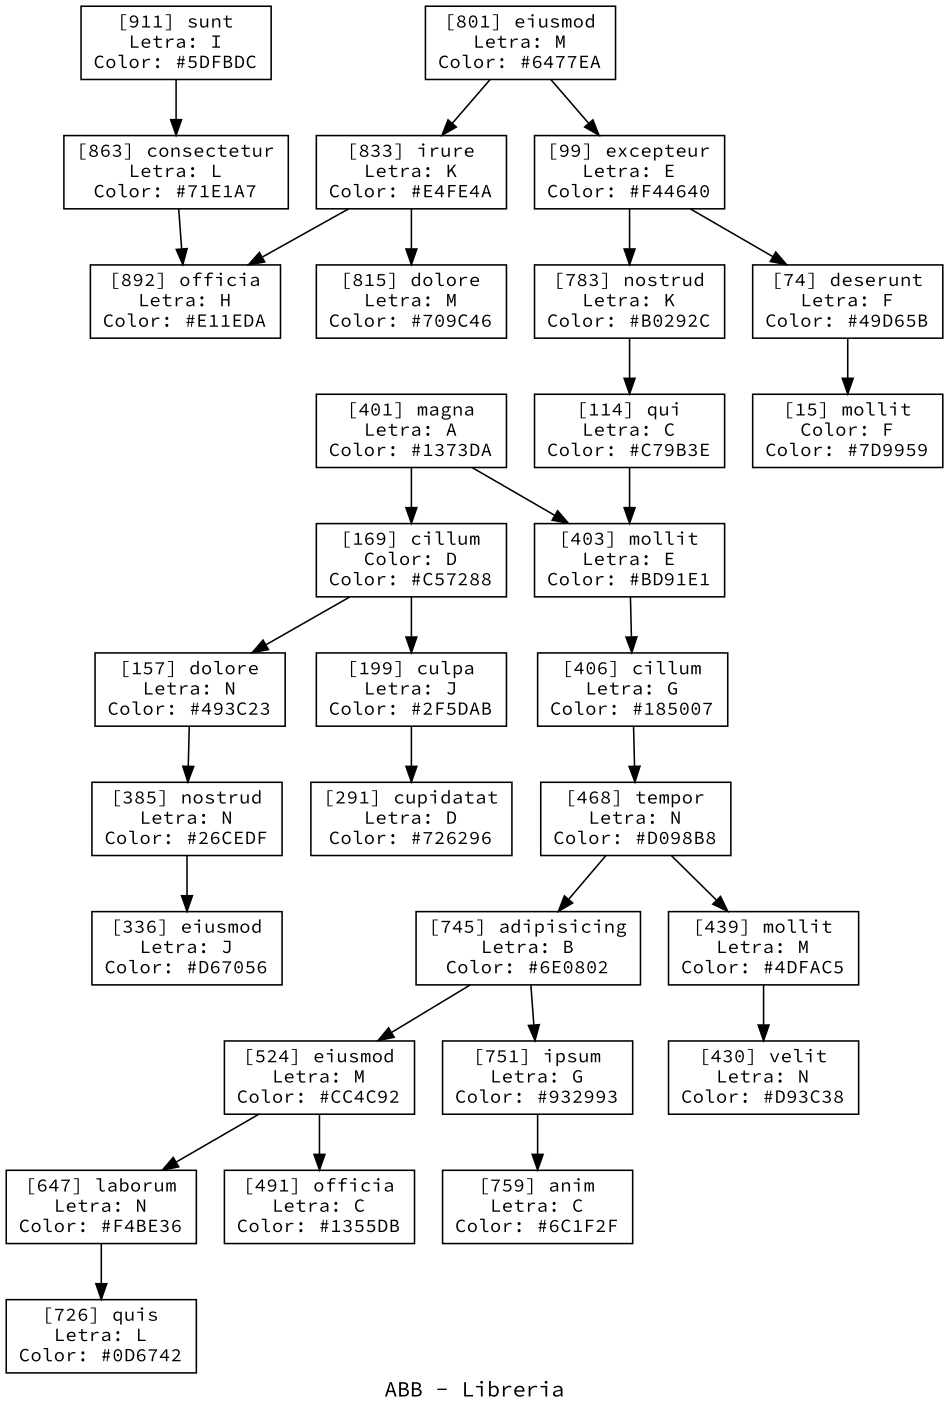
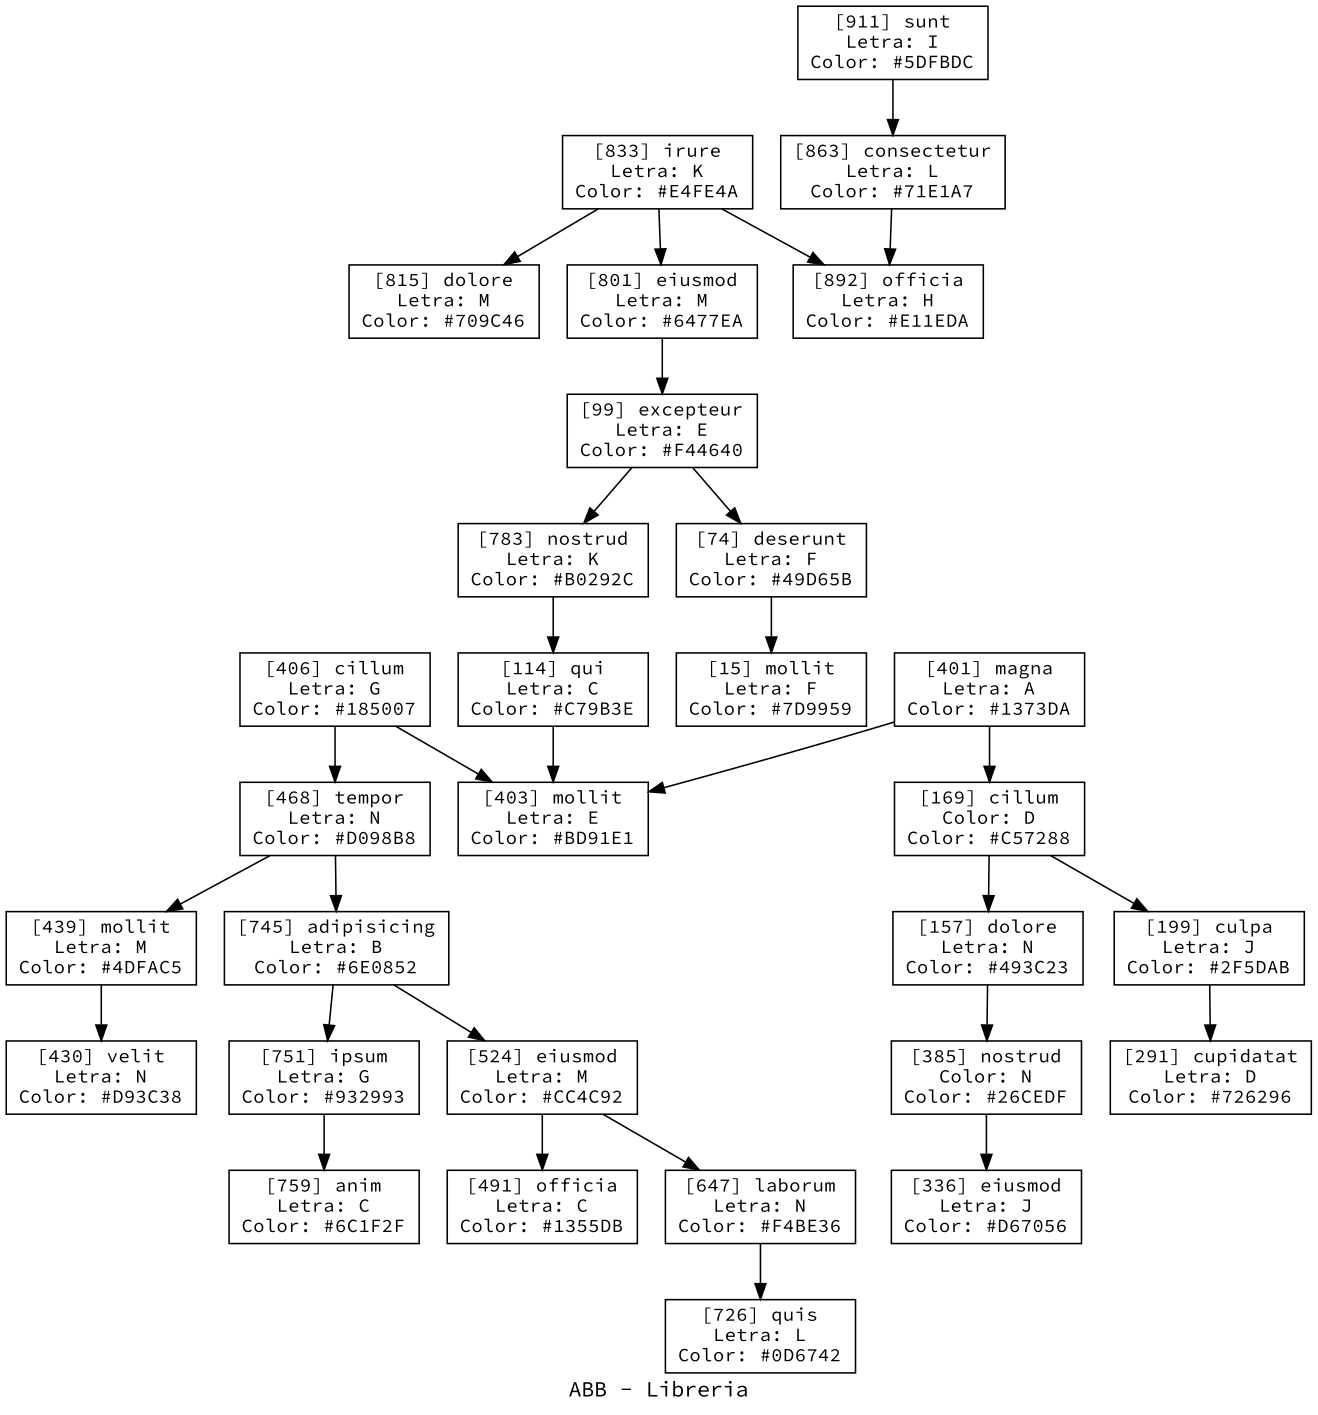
(471, 101) -> (660, 229)
(848, 431) -> (771, 690)
(631, 617) -> (437, 750)
(187, 819) -> (986, 1078)
(528, 948) -> (337, 948)
